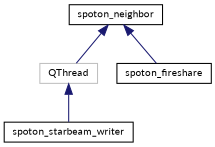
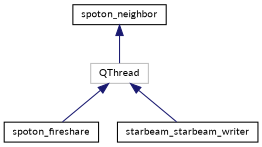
(143, 48) -> (81, 106)
(69, 132) -> (188, 132)
